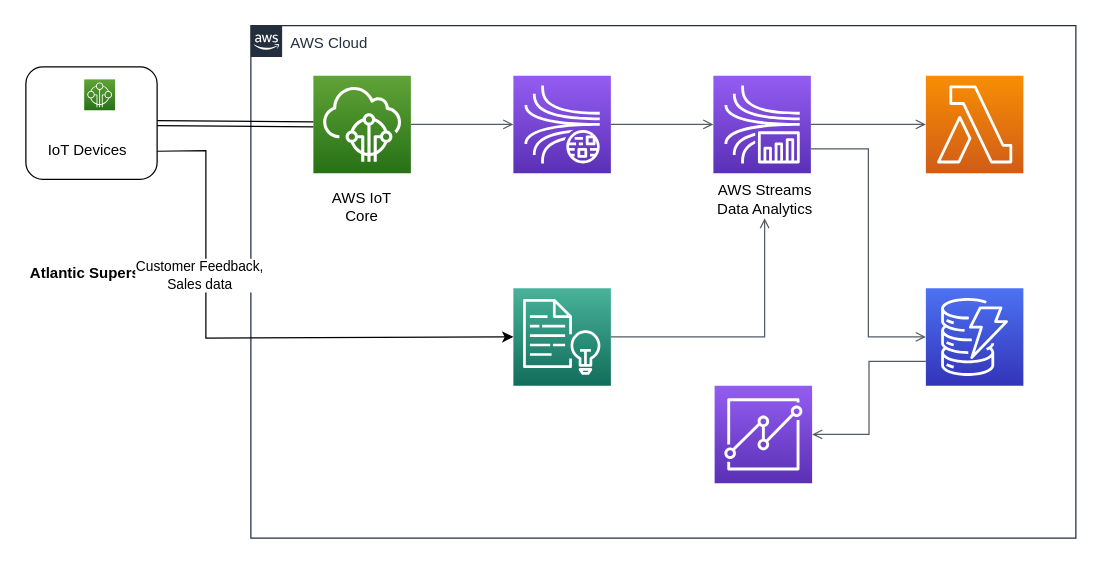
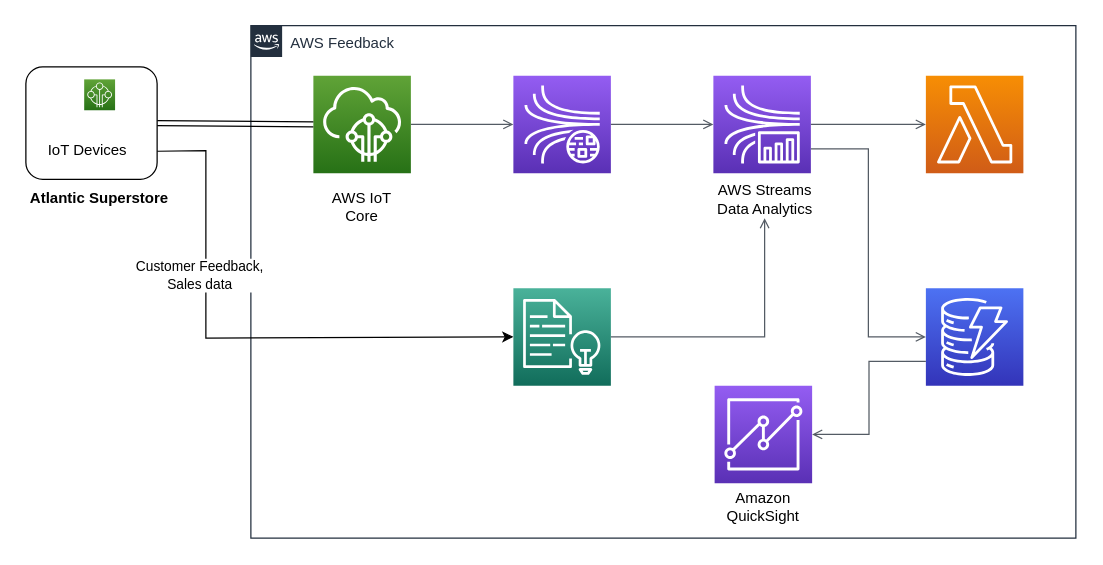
(325, 43) -> (339, 43)
(99, 273) -> (99, 198)
none -> (763, 507)
